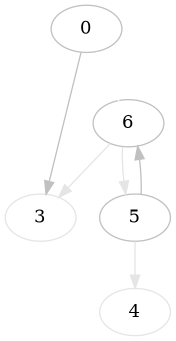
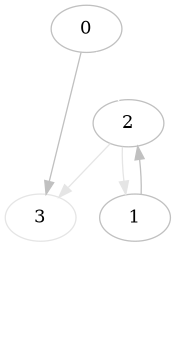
(128, 123) -> (128, 123)
(135, 218) -> (135, 218)
(135, 312) -> none
